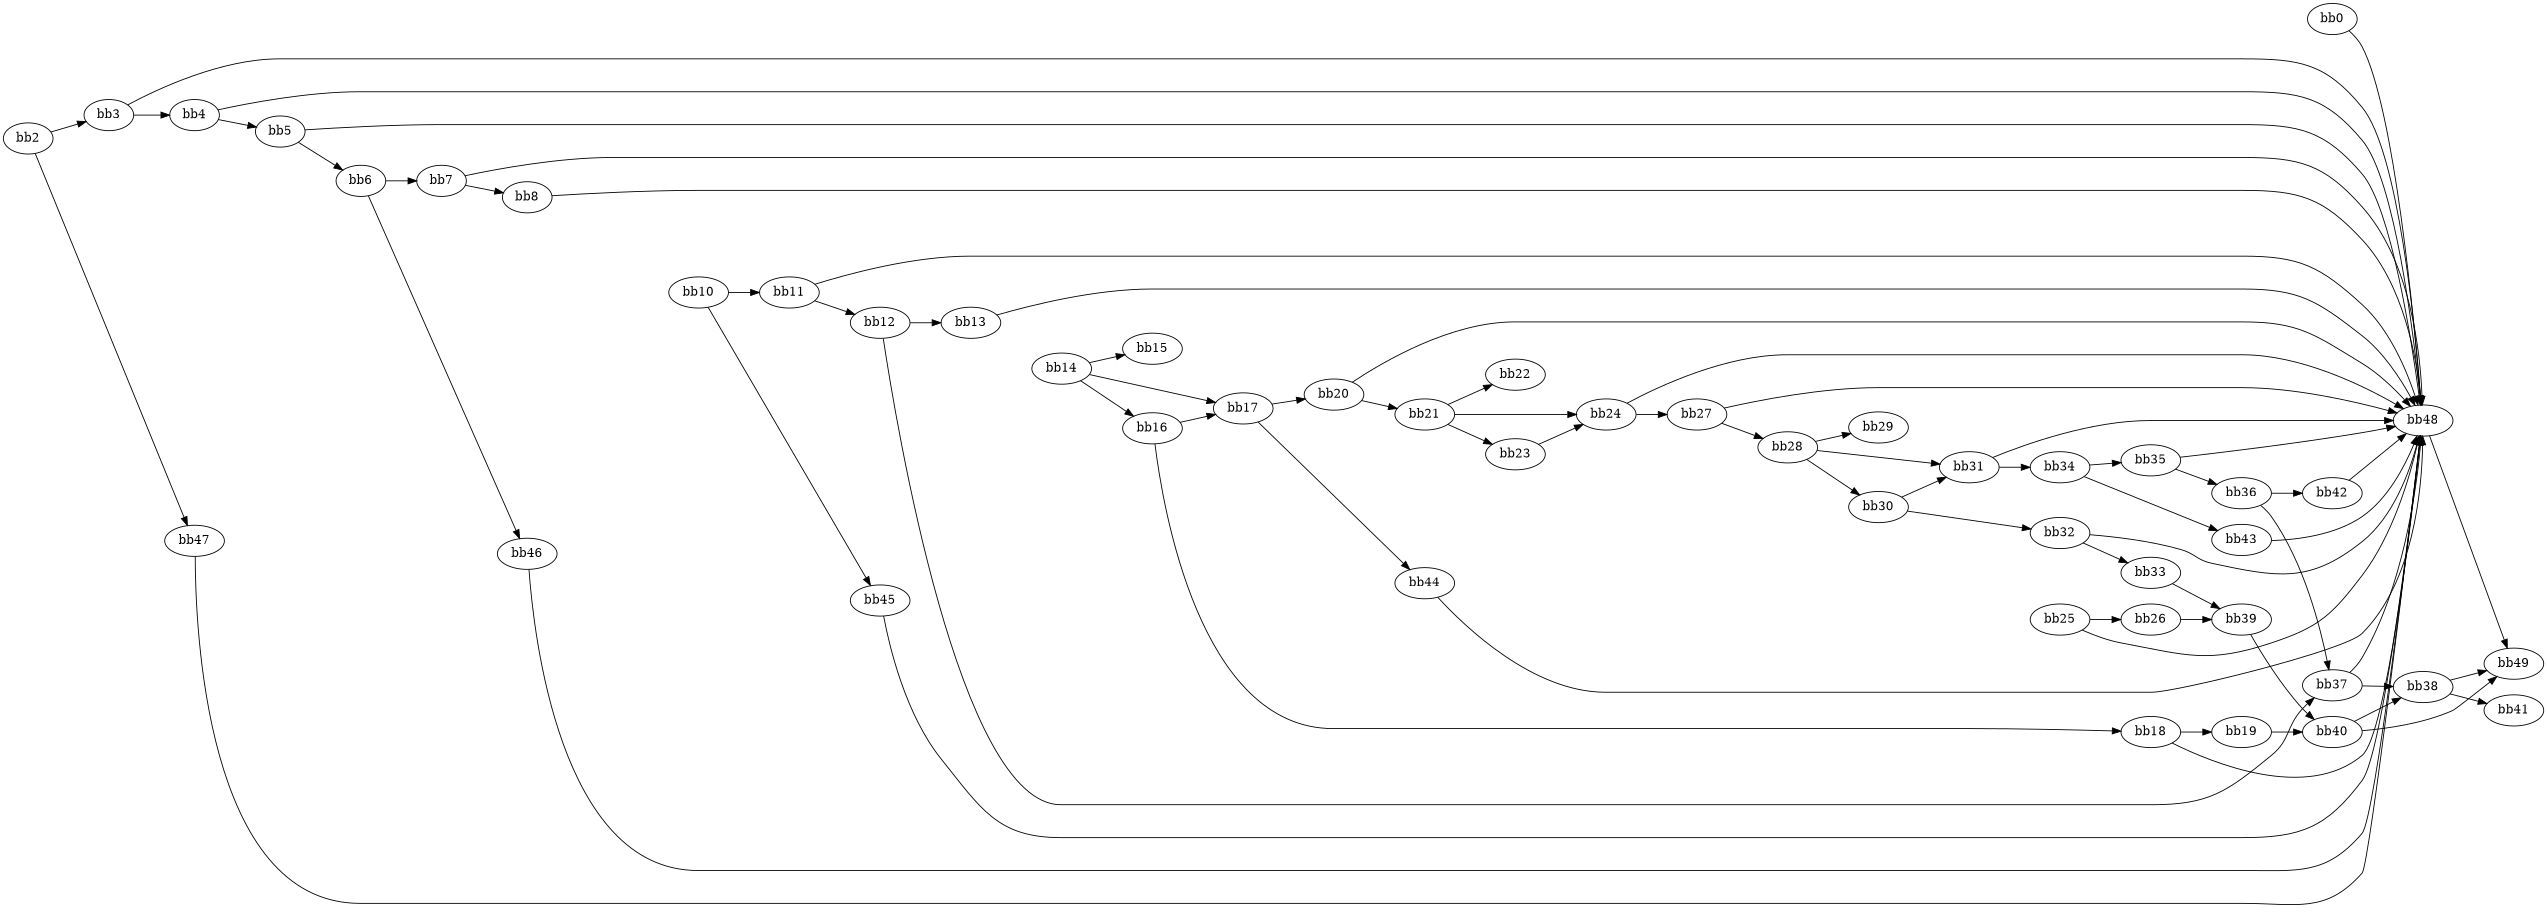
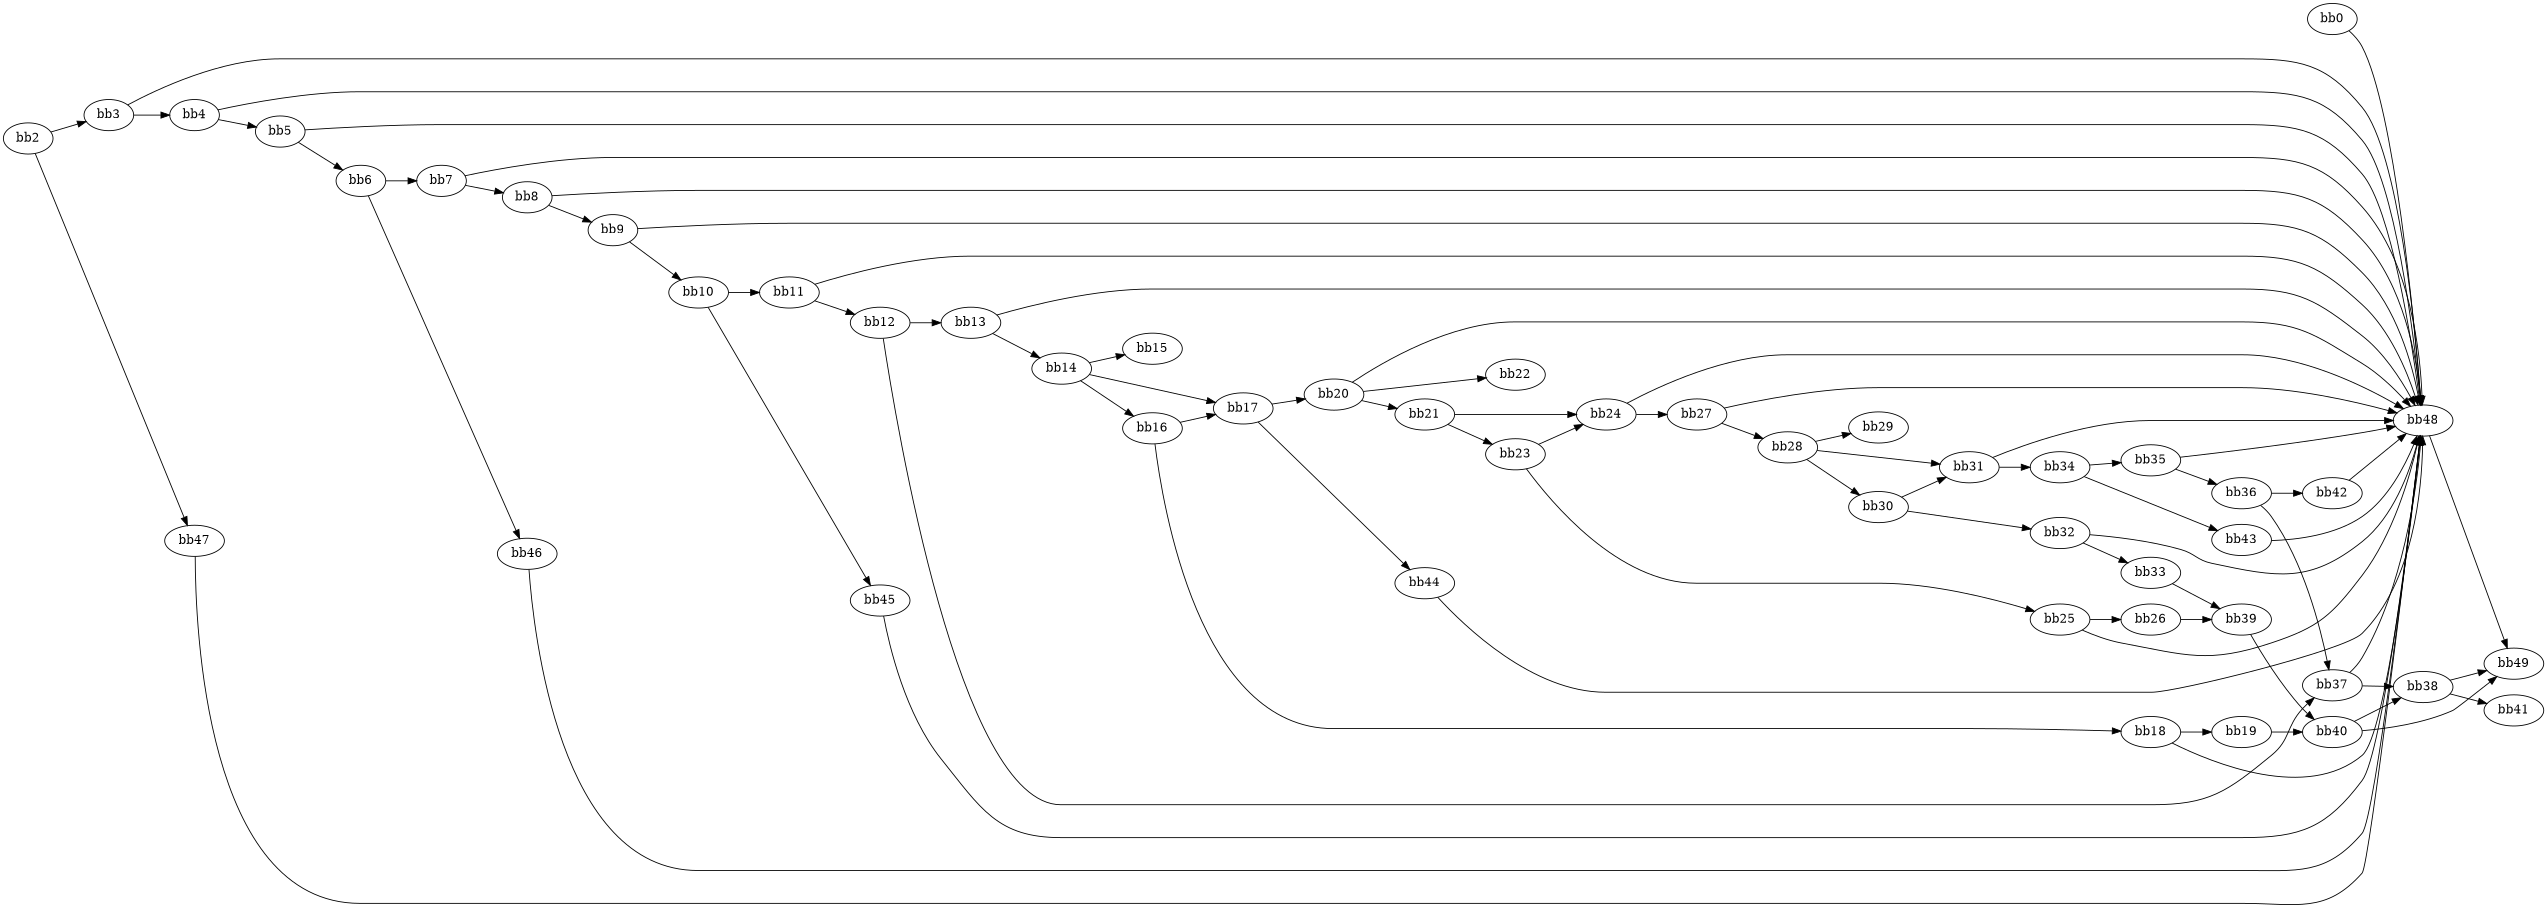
none -> (613, 230)
none -> (1012, 344)
(1466, 396) -> (1420, 385)
none -> (1757, 583)
